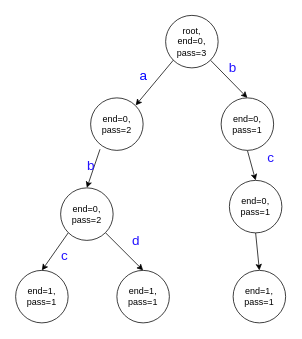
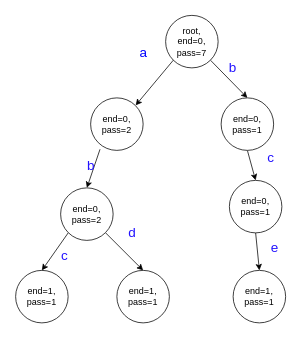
(192, 42) -> (192, 42)
(143, 75) -> (143, 53)
(135, 240) -> (132, 233)
none -> (274, 248)
